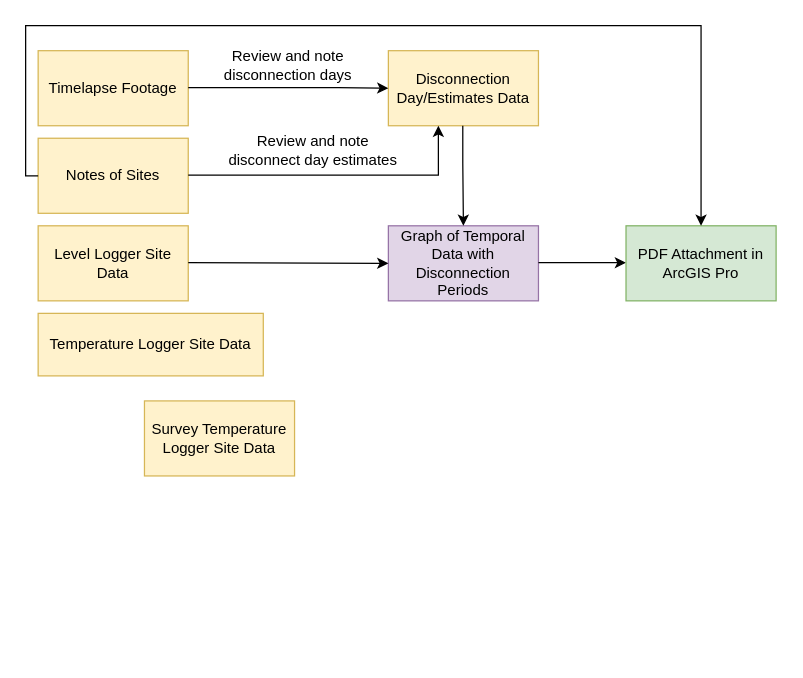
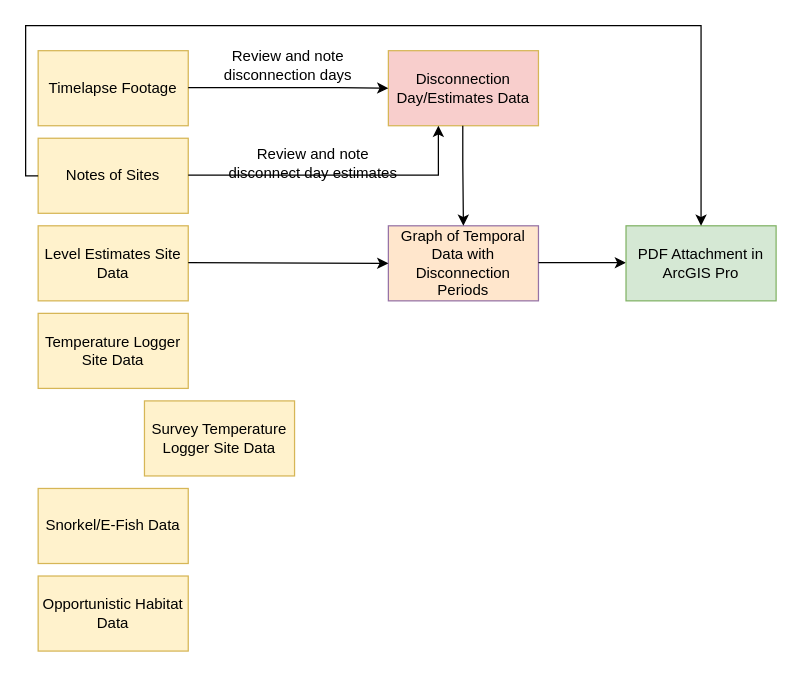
(463, 88) -> (463, 88)
(313, 151) -> (313, 163)
(113, 263) -> (113, 263)
(463, 263) -> (463, 263)
(151, 344) -> (113, 351)
none -> (113, 526)
none -> (113, 613)
